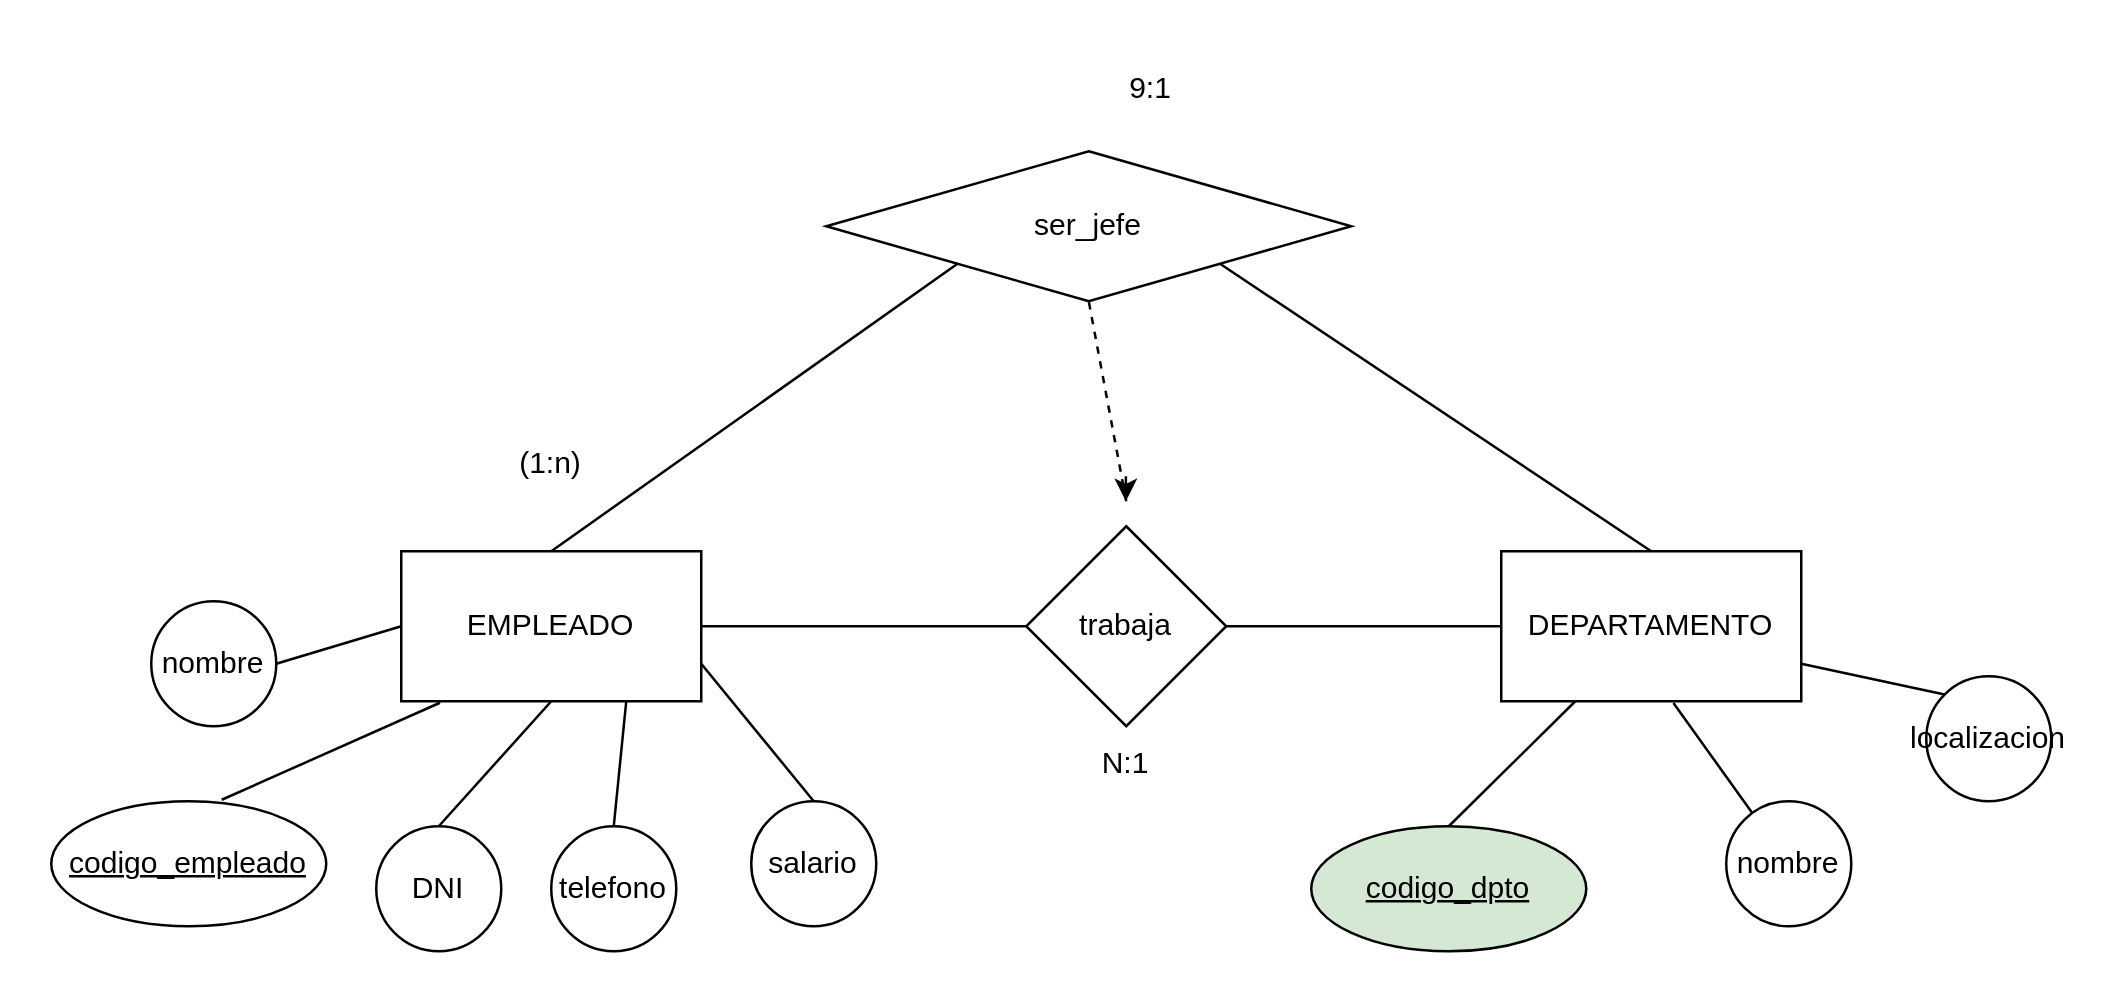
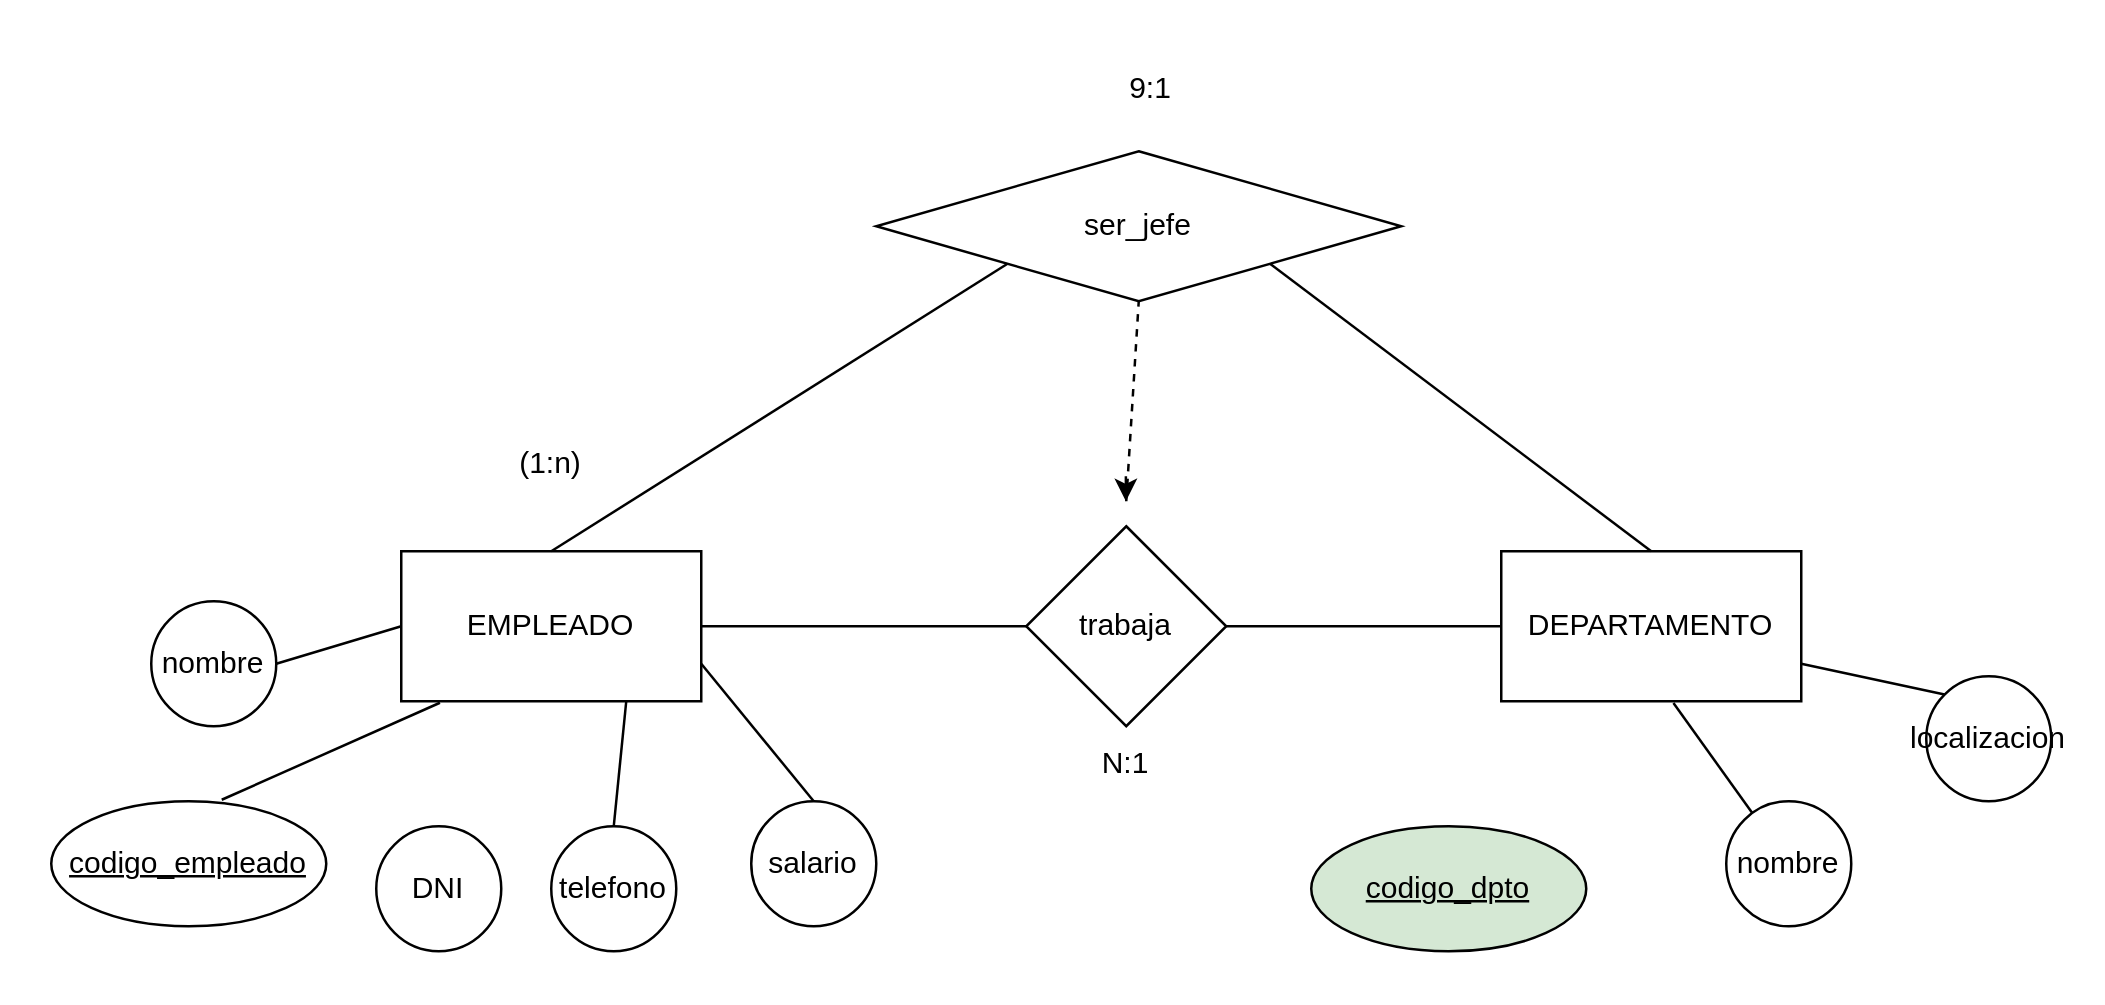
(1089, 226) -> (1139, 226)
(495, 764) -> none
(1512, 764) -> none
